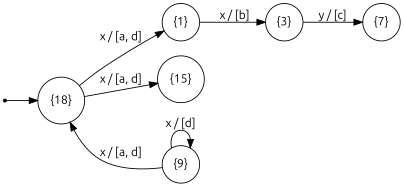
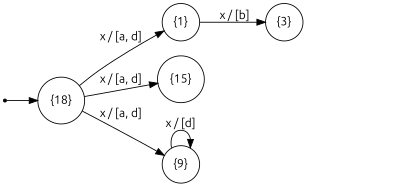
(381, 22) -> none
(111, 164) -> (120, 131)
